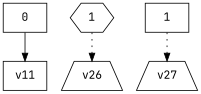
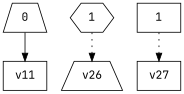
(25, 18) -> (25, 18)
(167, 76) -> (159, 76)
